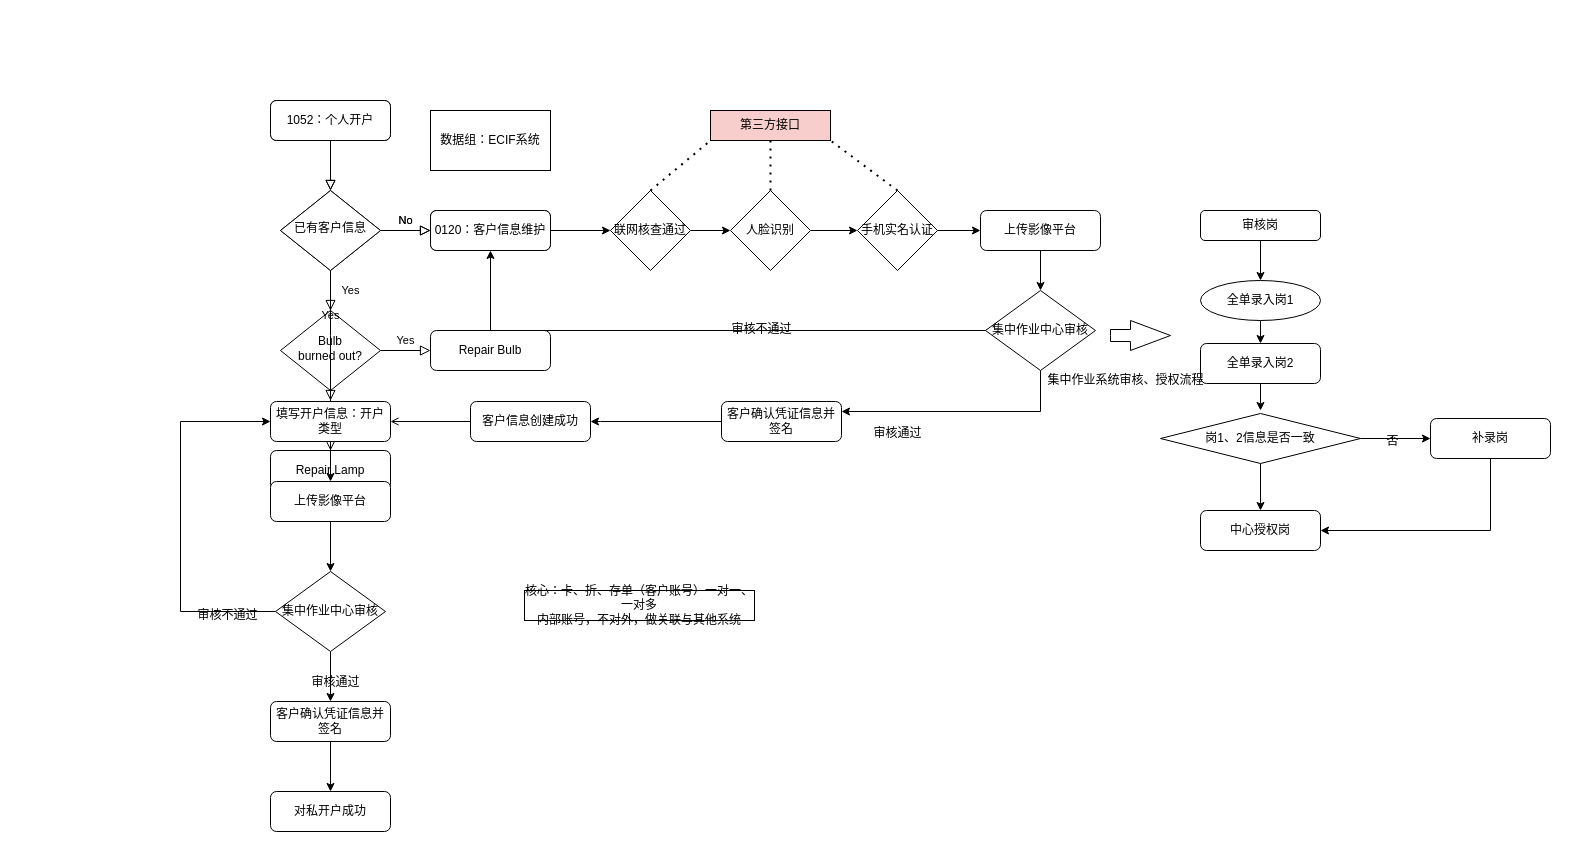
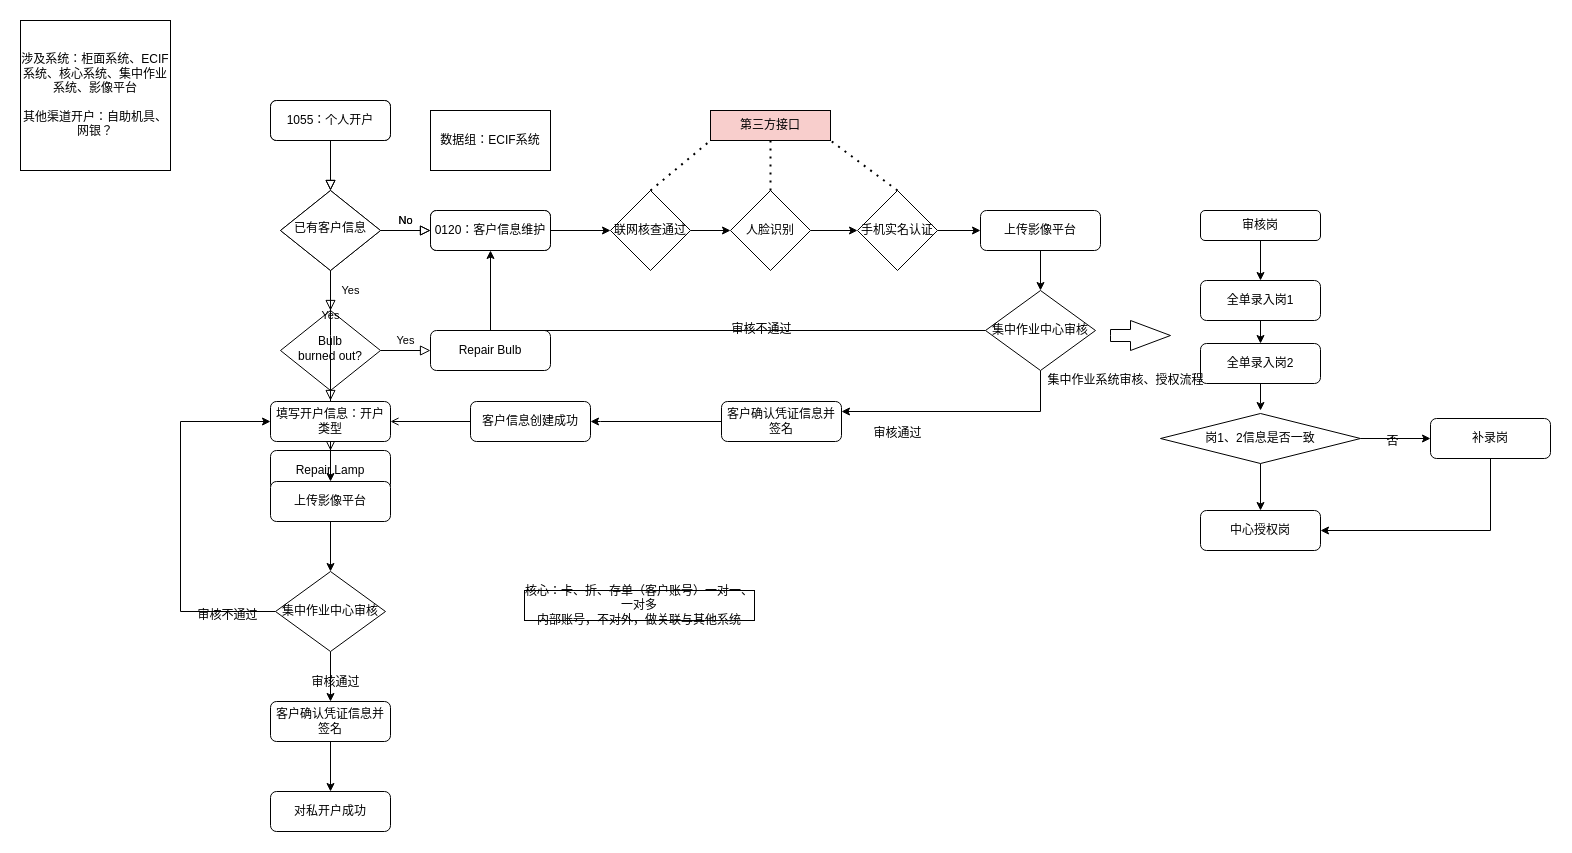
none -> (96, 96)
(331, 121) -> (331, 121)
(1261, 301) -> (1261, 301)
